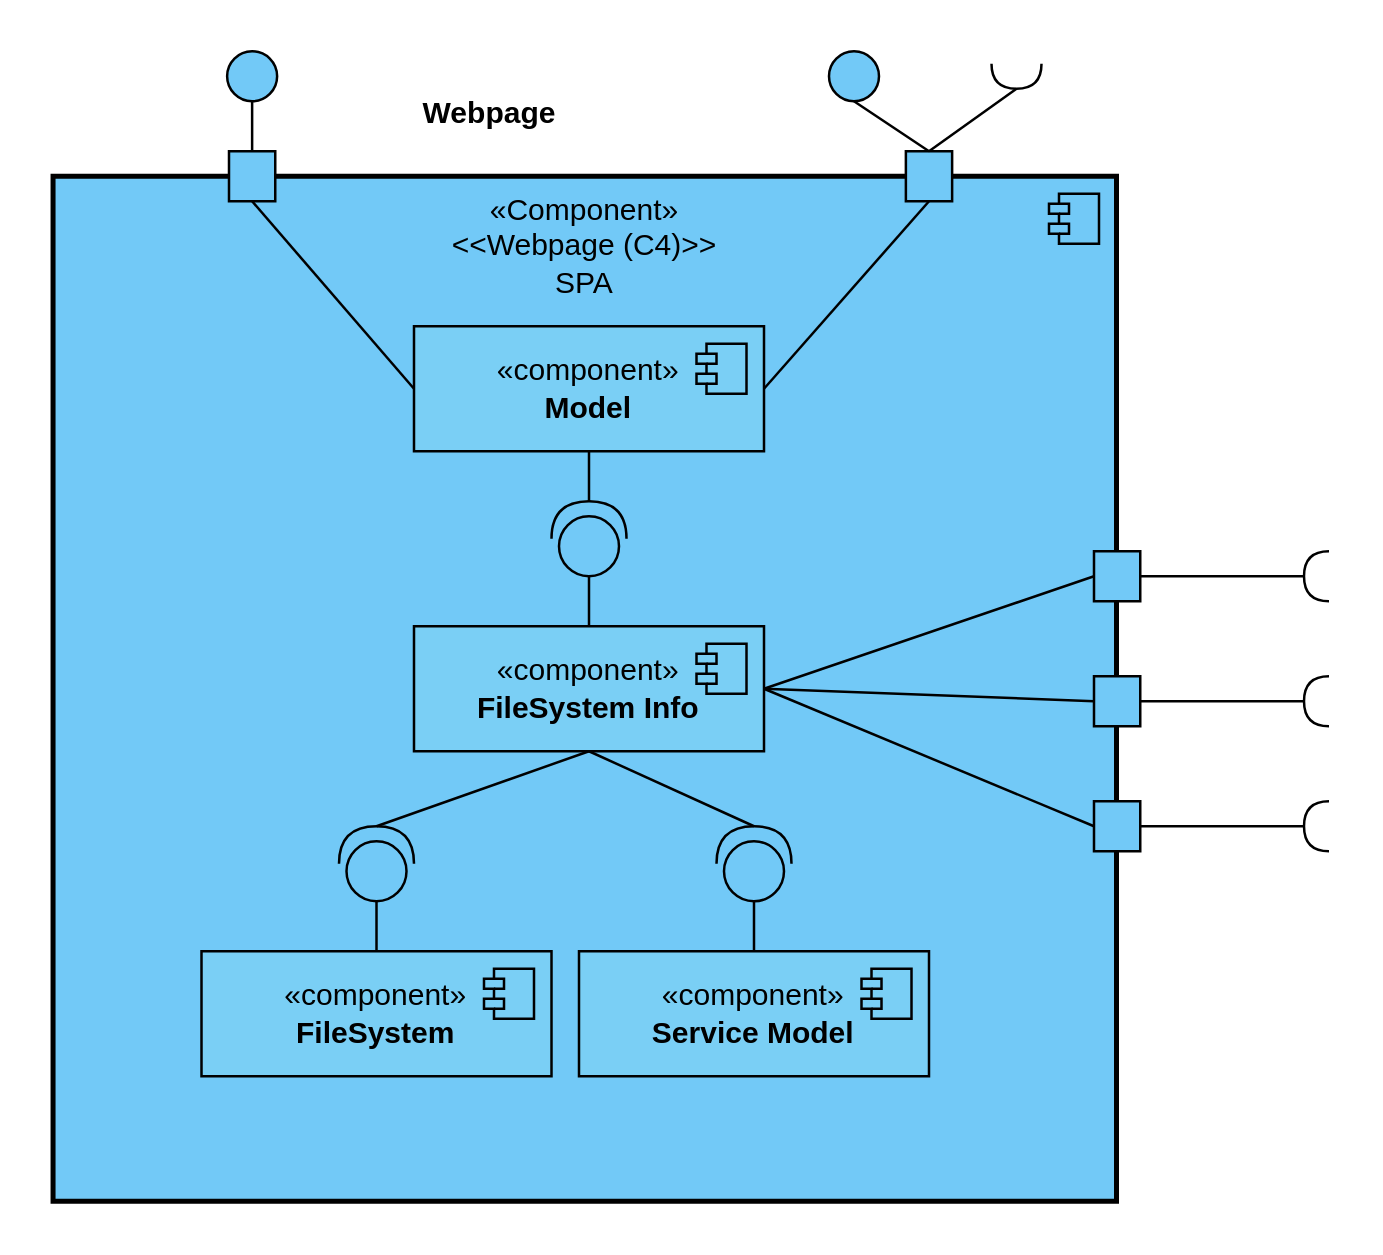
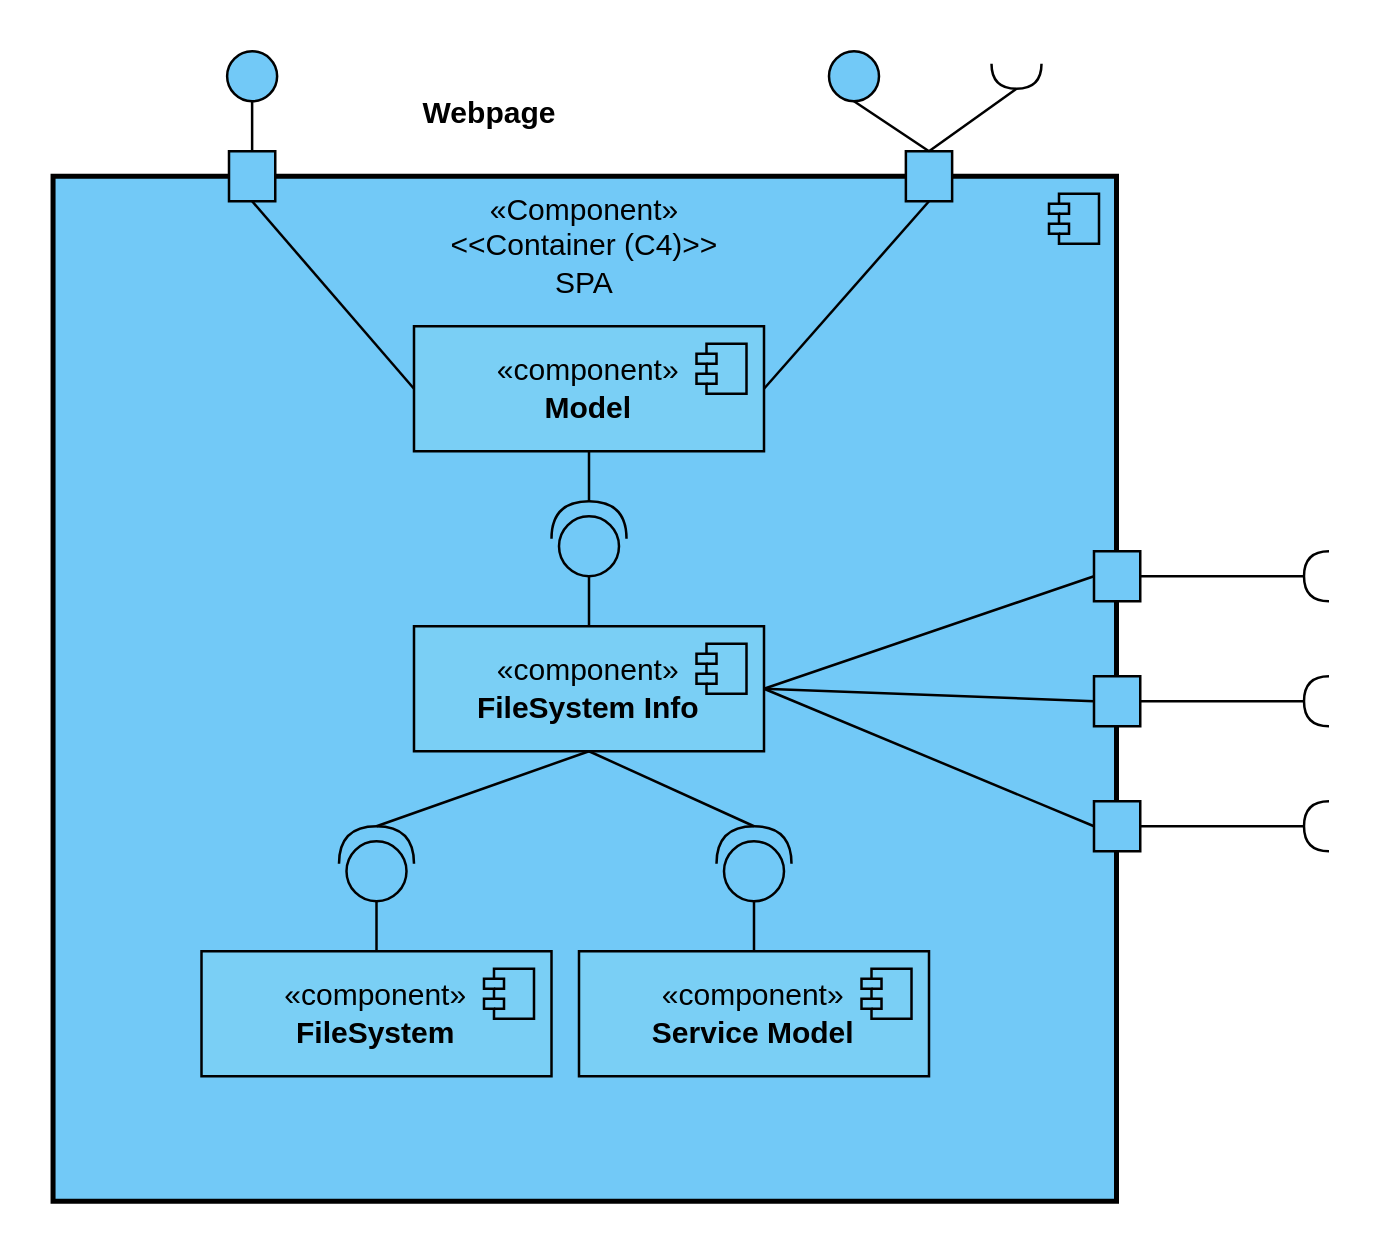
(585, 248) -> (585, 248)
